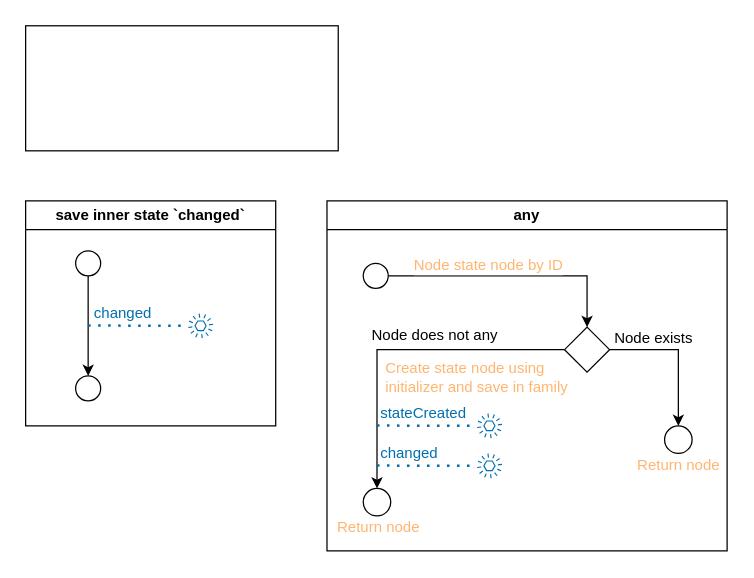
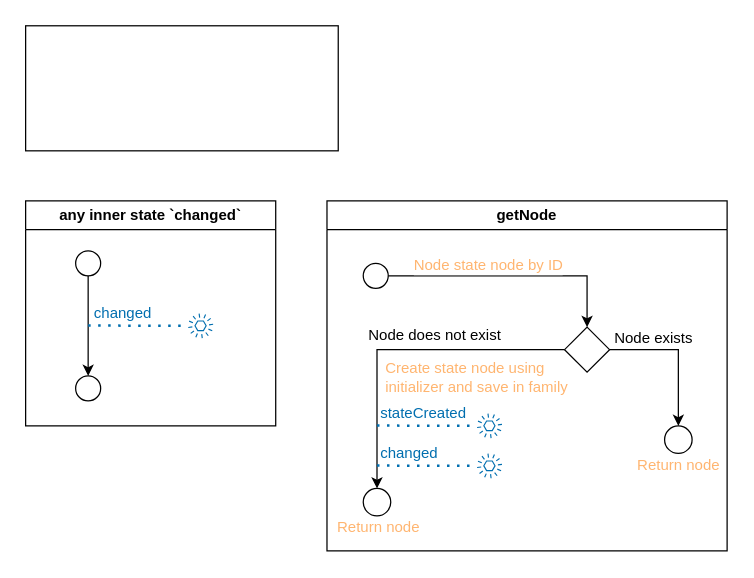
(151, 216) -> (151, 216)
(527, 216) -> (527, 216)
(435, 336) -> (435, 336)
